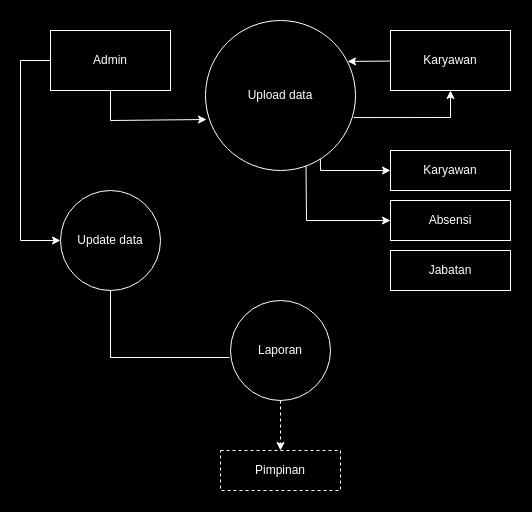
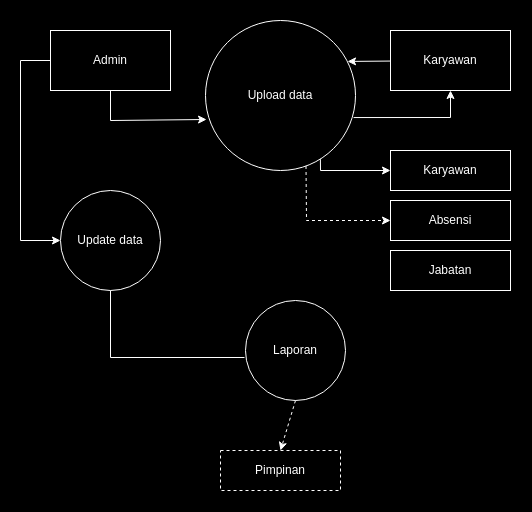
(319, 221) -> (319, 221)
(281, 351) -> (296, 351)
